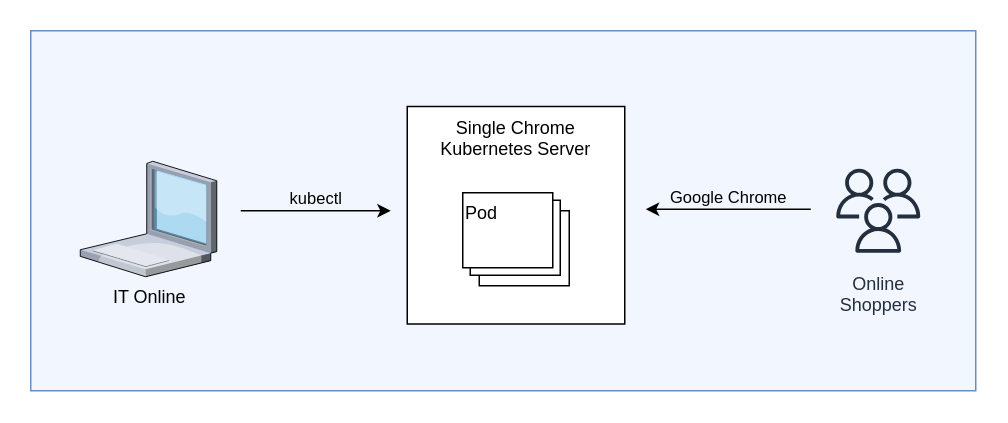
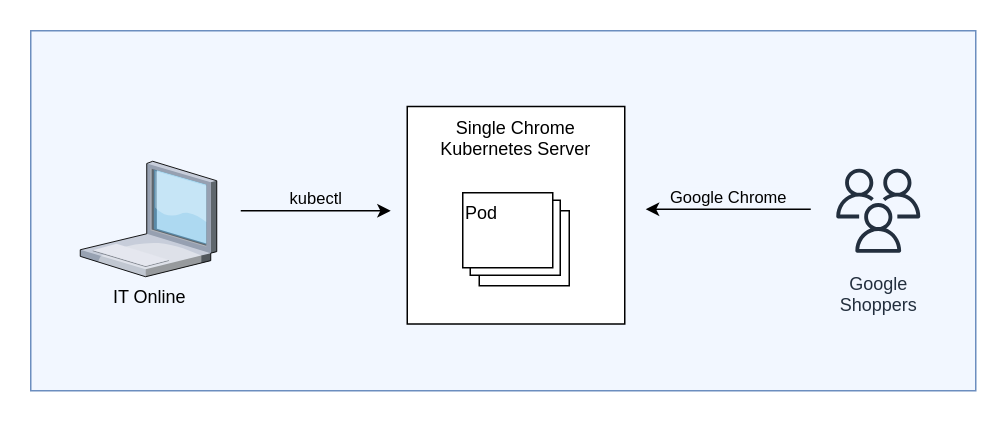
(879, 295) -> (879, 295)
